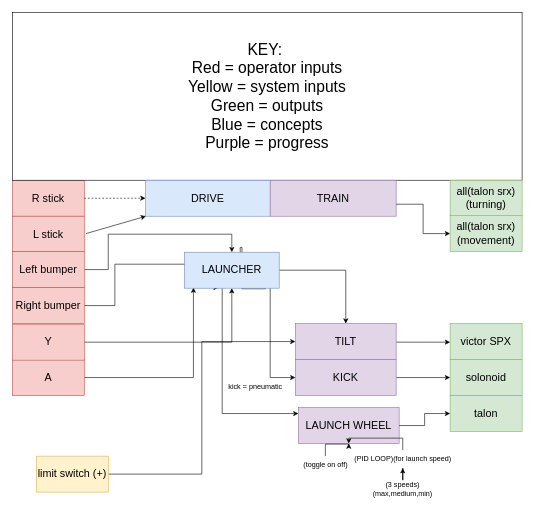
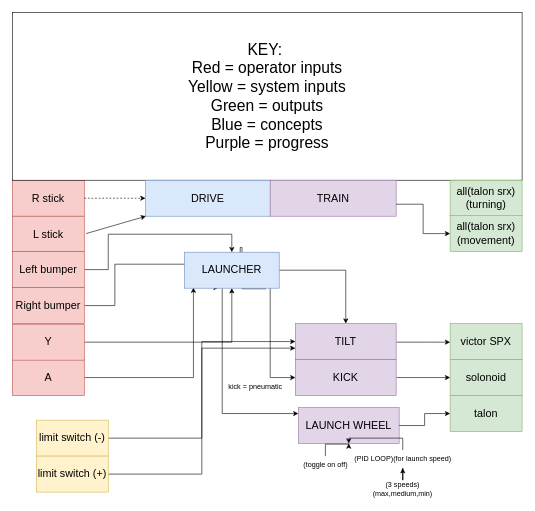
none -> (290, 348)
none -> (72, 438)
